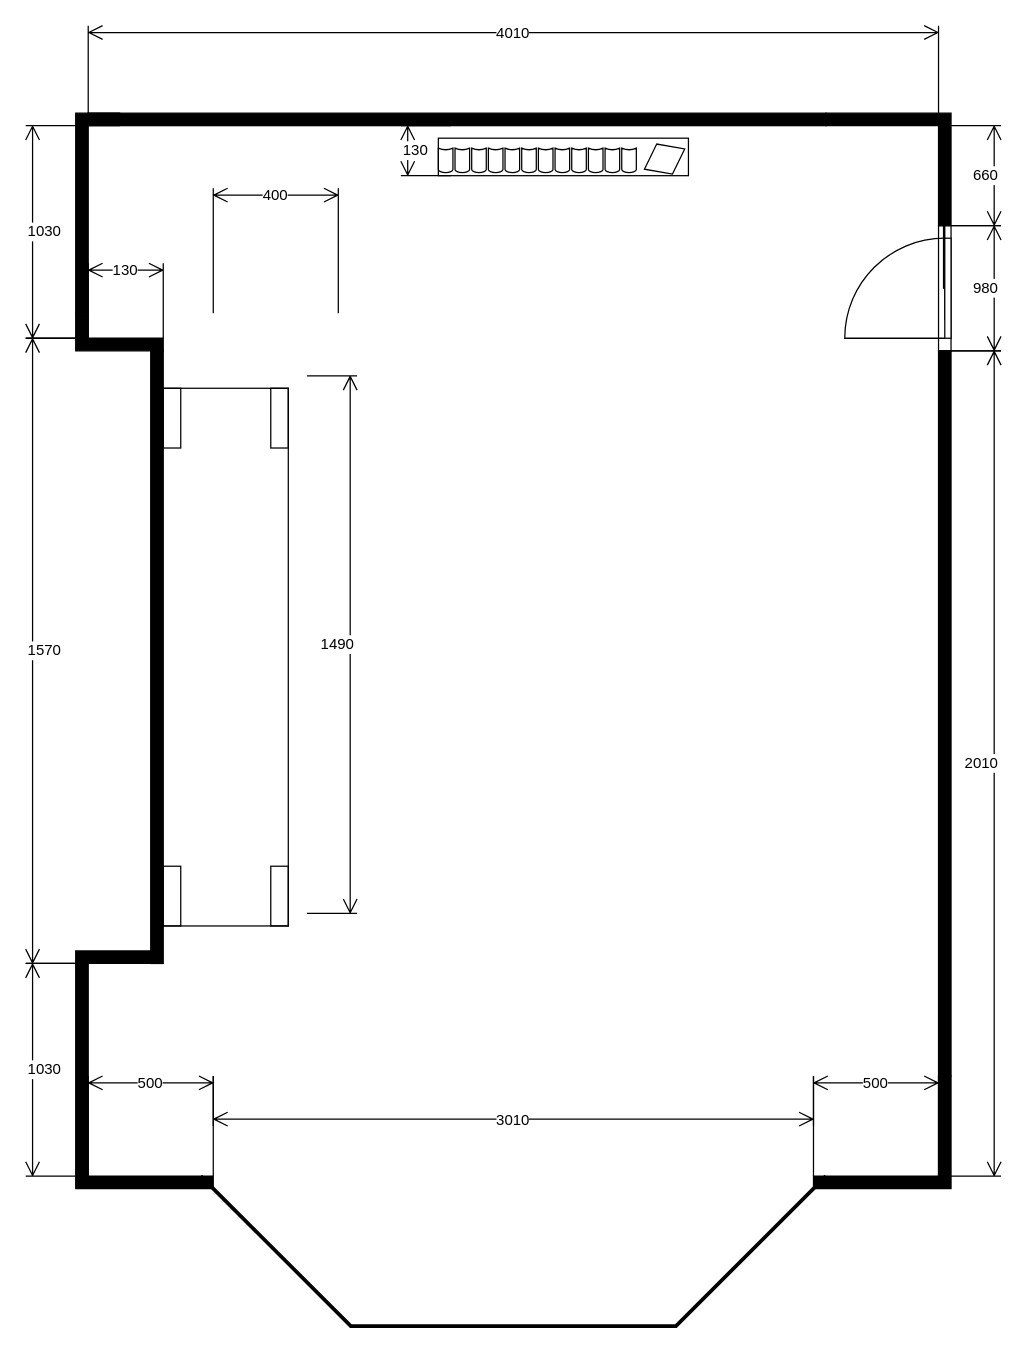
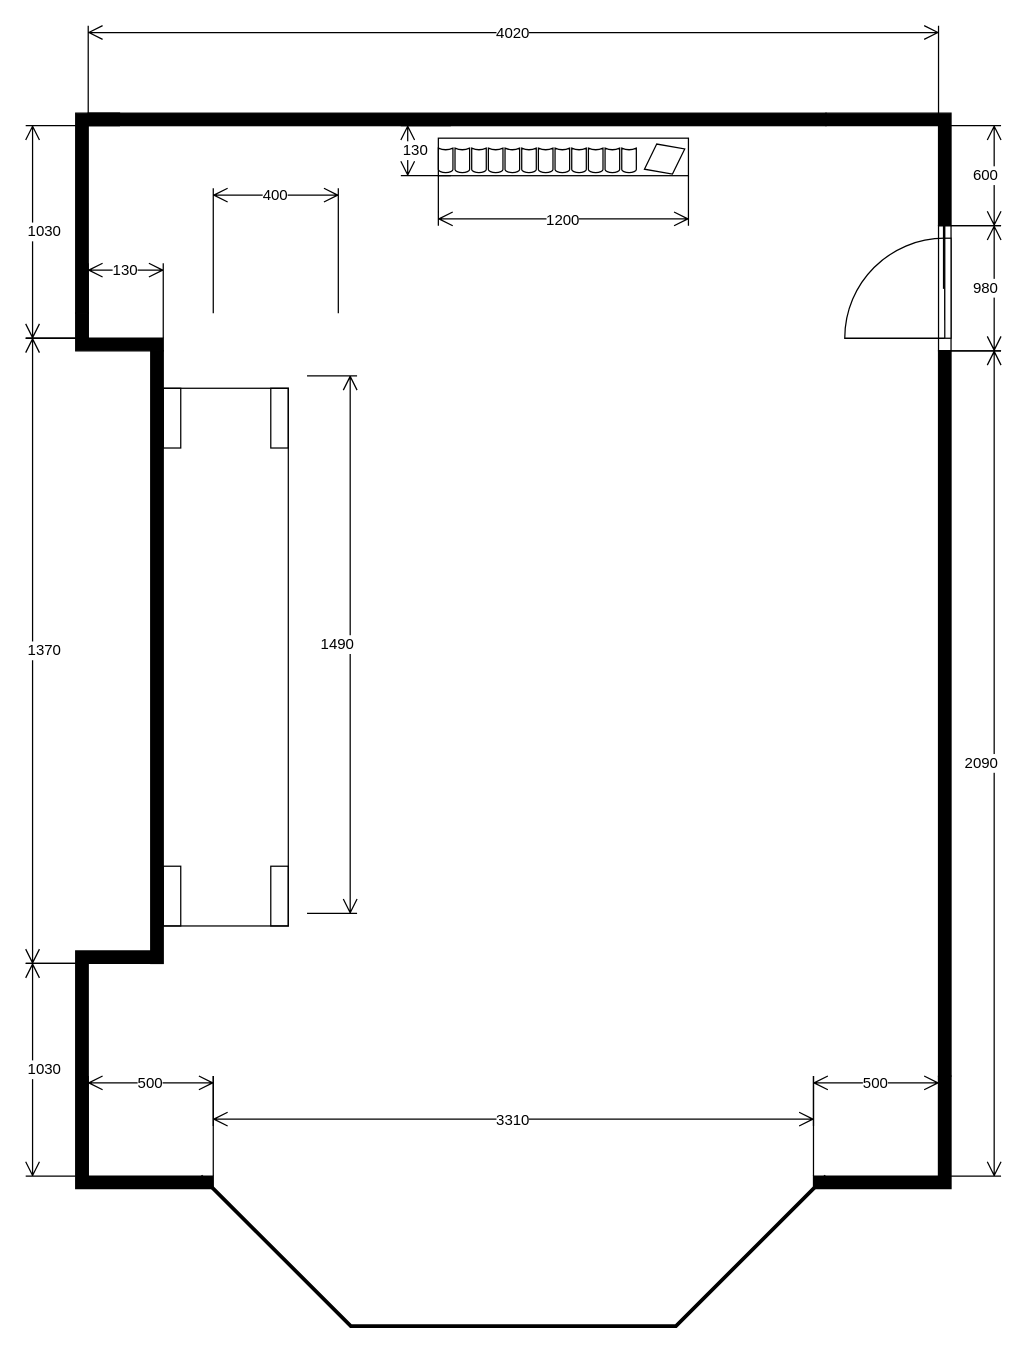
(513, 33) -> (513, 33)
(986, 176) -> (986, 176)
none -> (563, 201)
(45, 651) -> (45, 651)
(981, 763) -> (981, 763)
(513, 1119) -> (513, 1119)
